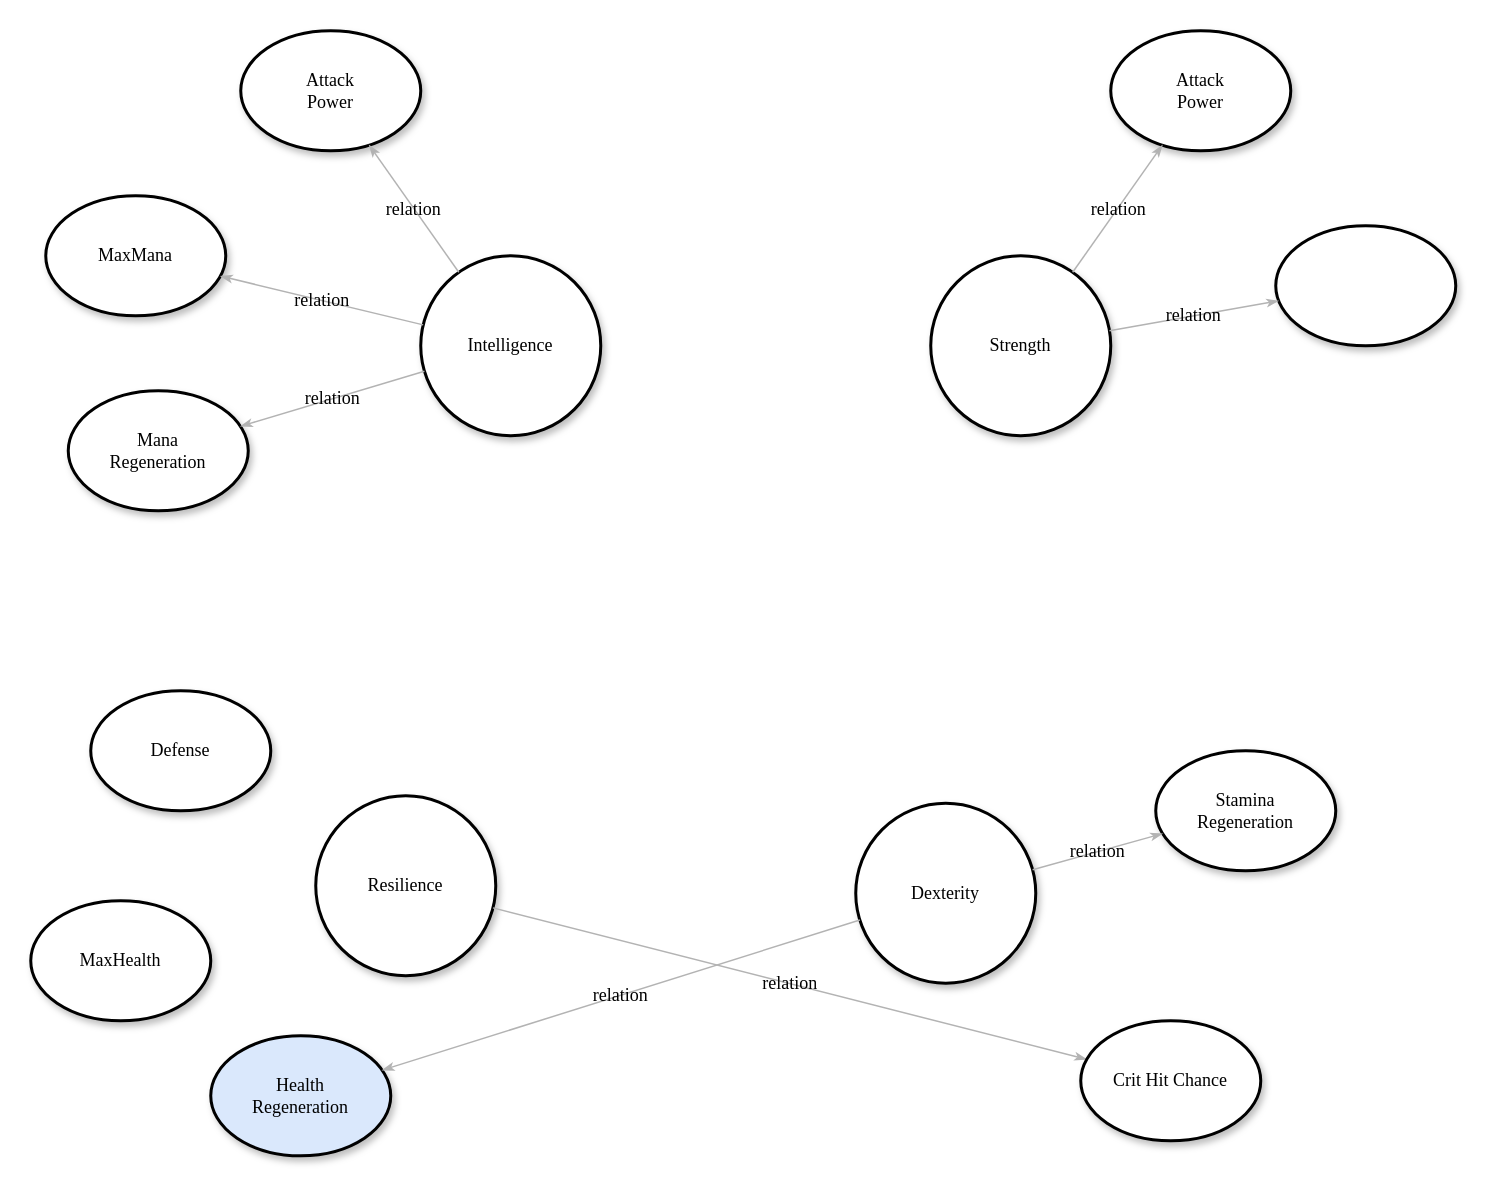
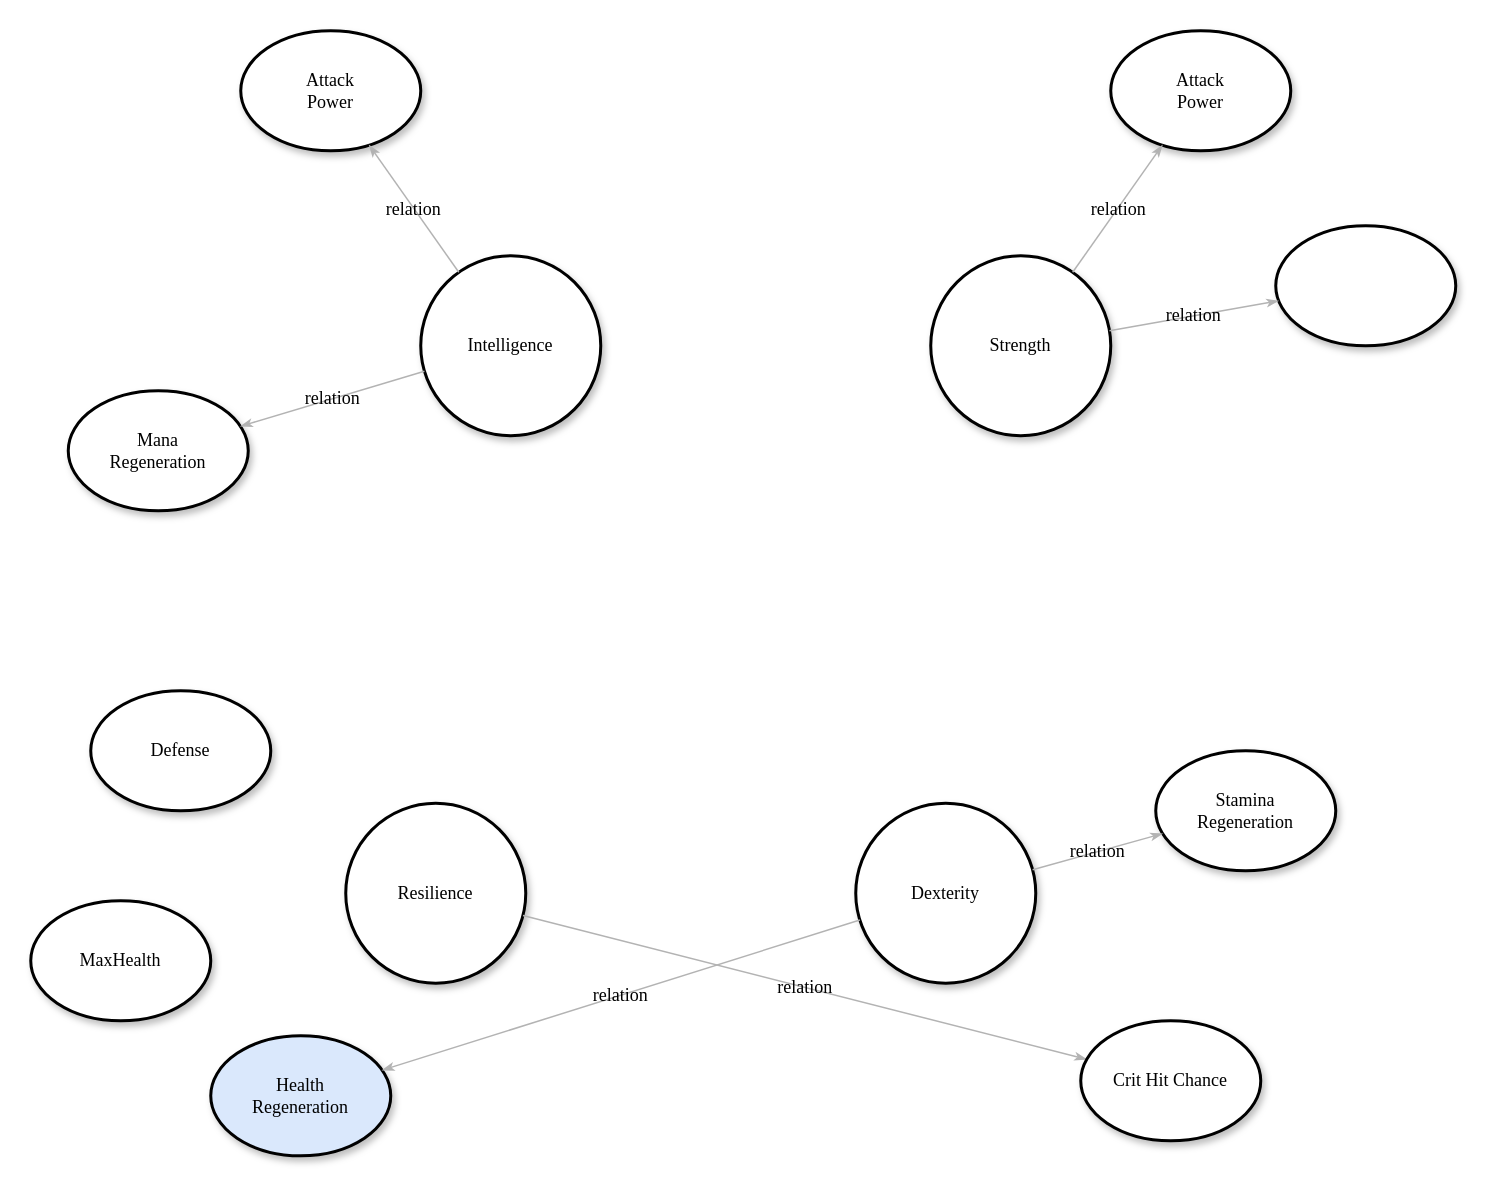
(136, 256) -> none
(324, 301) -> none
(406, 886) -> (436, 893)
